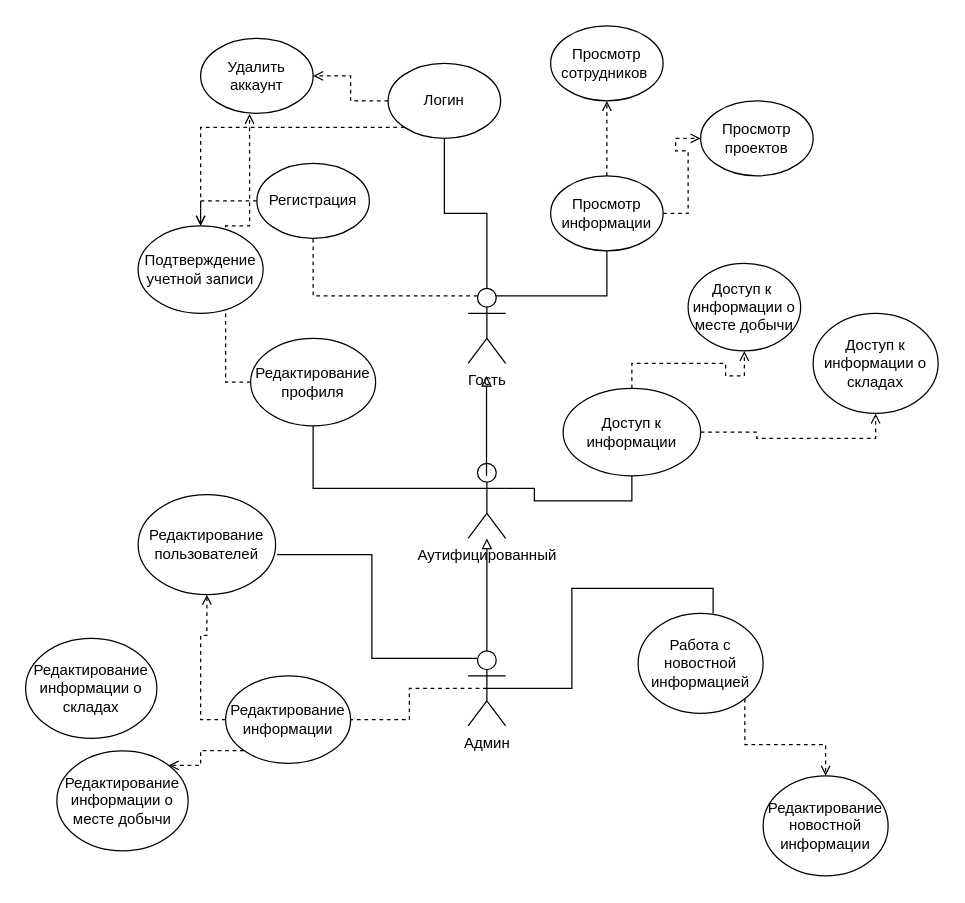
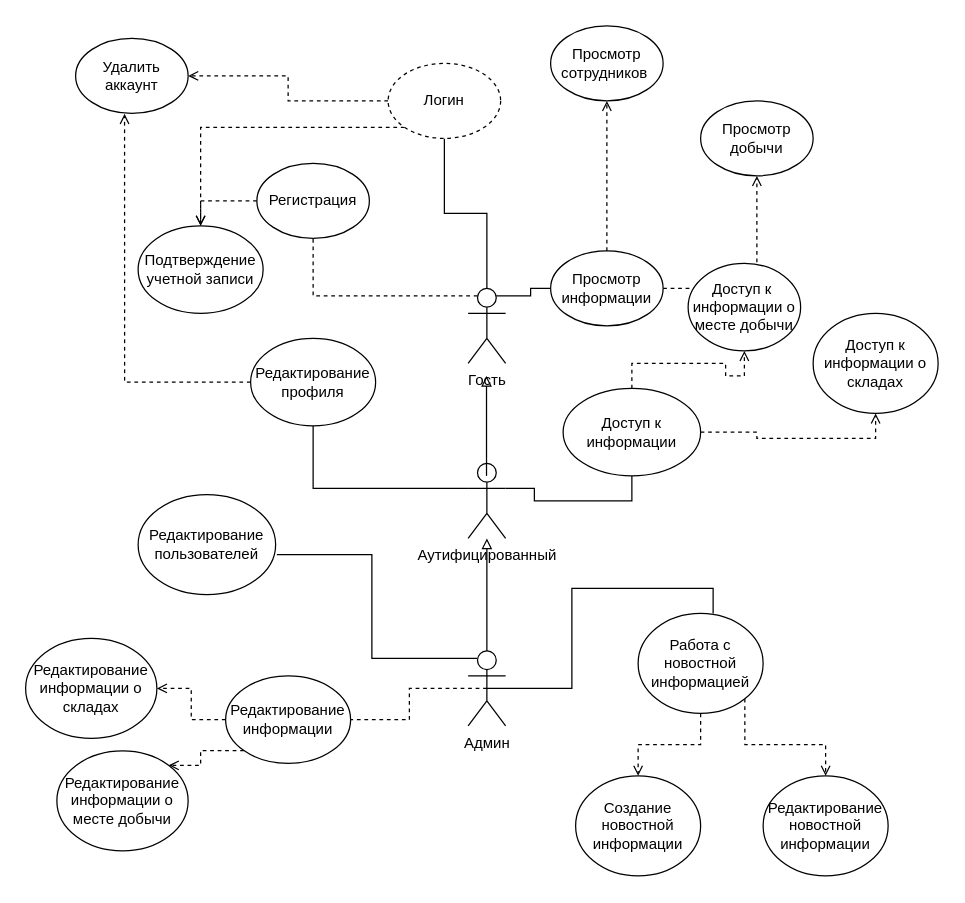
(257, 76) -> (132, 76)
(444, 101) -> (444, 101)
(757, 138) -> (757, 138)
(607, 213) -> (607, 288)
(201, 656) -> (191, 694)
none -> (671, 744)
none -> (638, 826)
